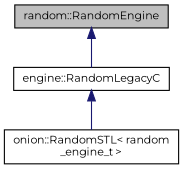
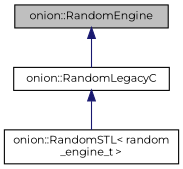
(92, 16) -> (92, 16)
(92, 79) -> (92, 79)
